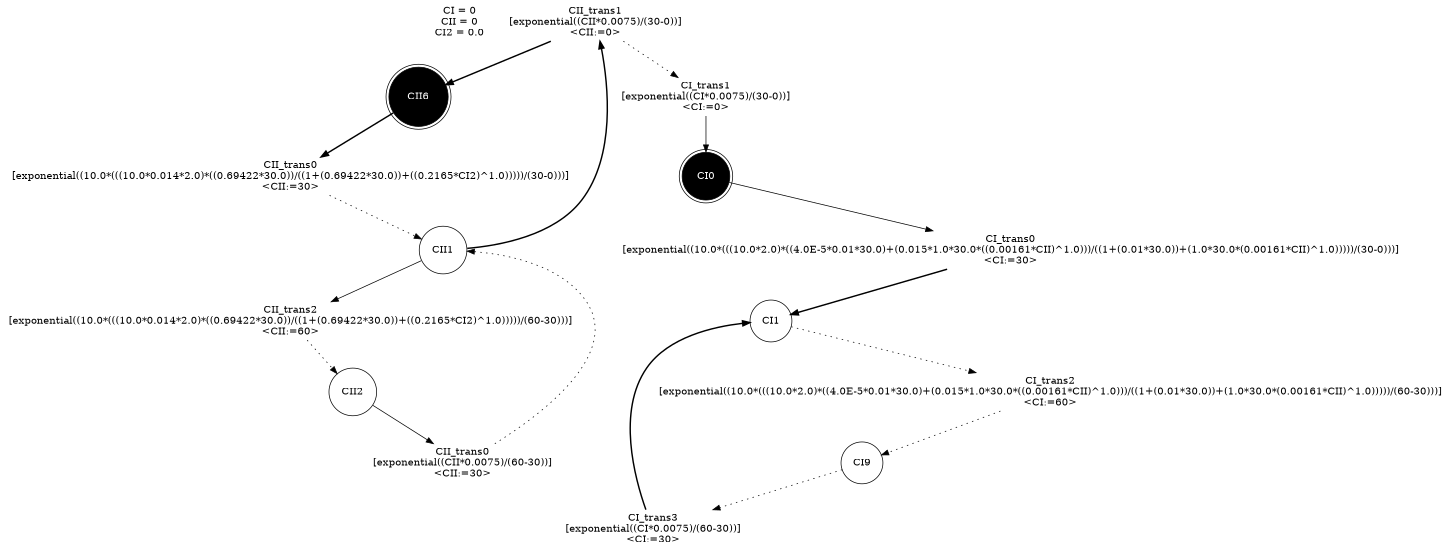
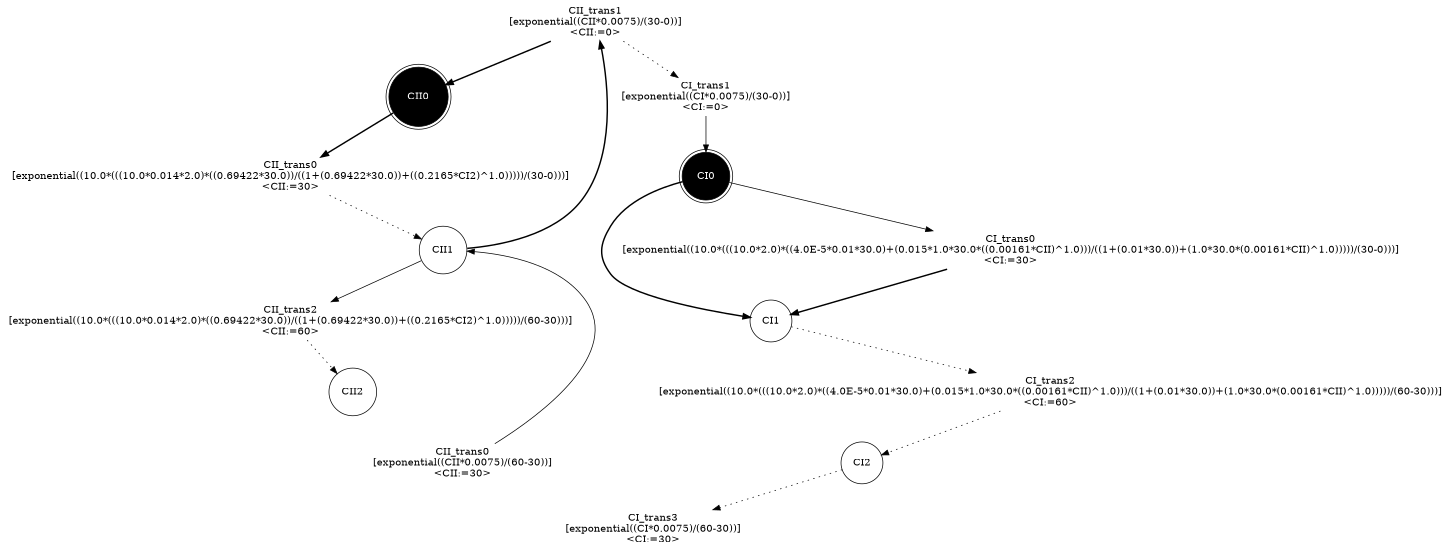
(460, 22) -> none
(419, 97) -> (419, 97)
(594, 330) -> (594, 330)
(638, 385) -> (611, 275)
(400, 423) -> none
(862, 463) -> (862, 463)
